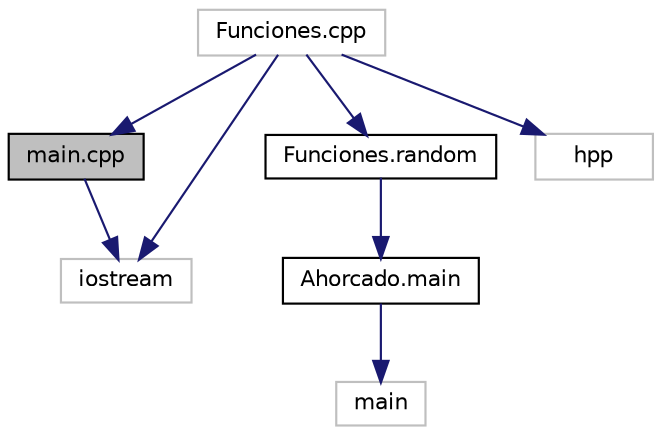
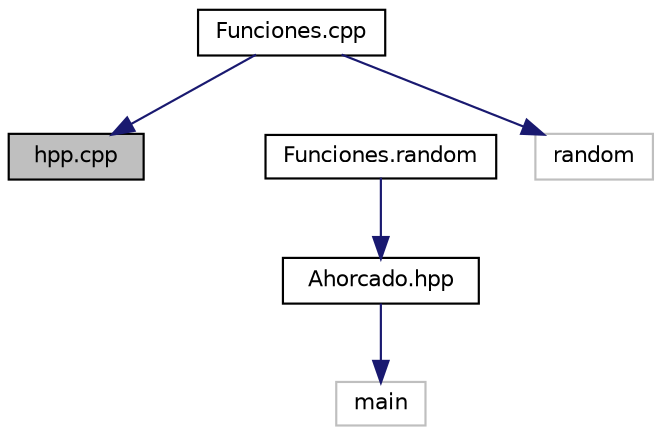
(292, 33) -> (292, 33)
(330, 86) -> none
(76, 157) -> (76, 157)
(594, 157) -> (594, 157)
(126, 281) -> none
(381, 281) -> (381, 281)
